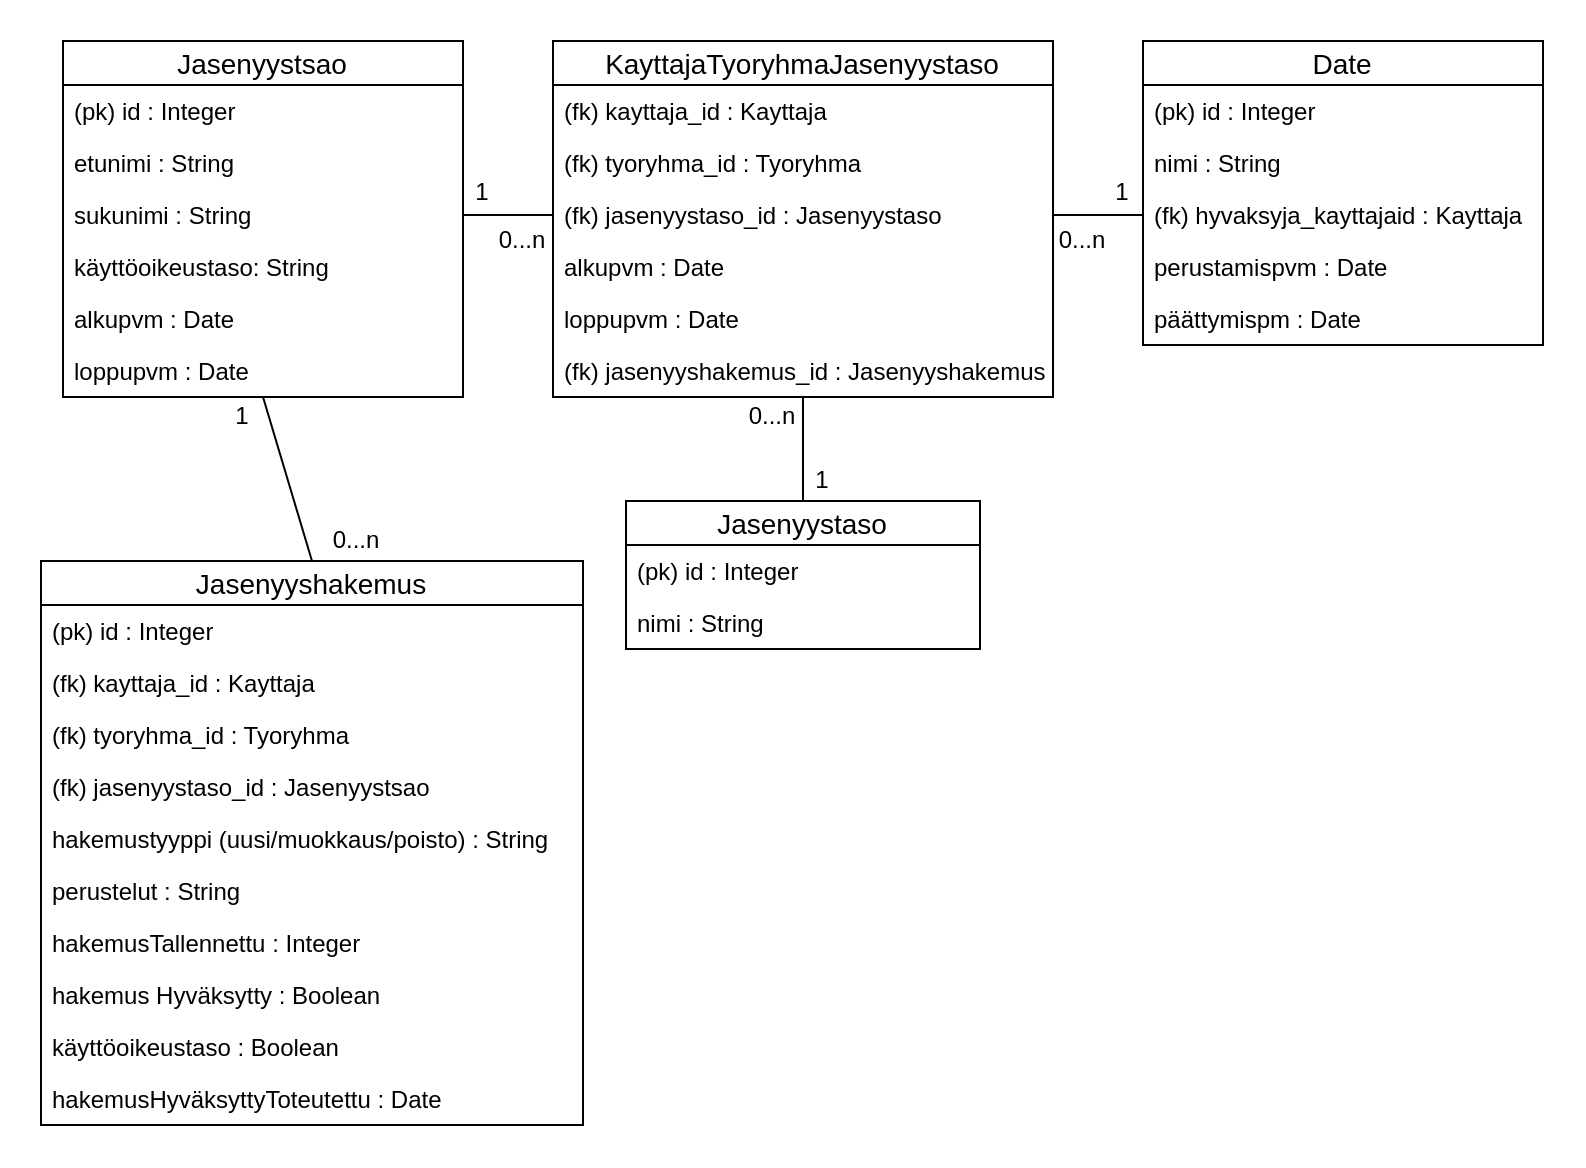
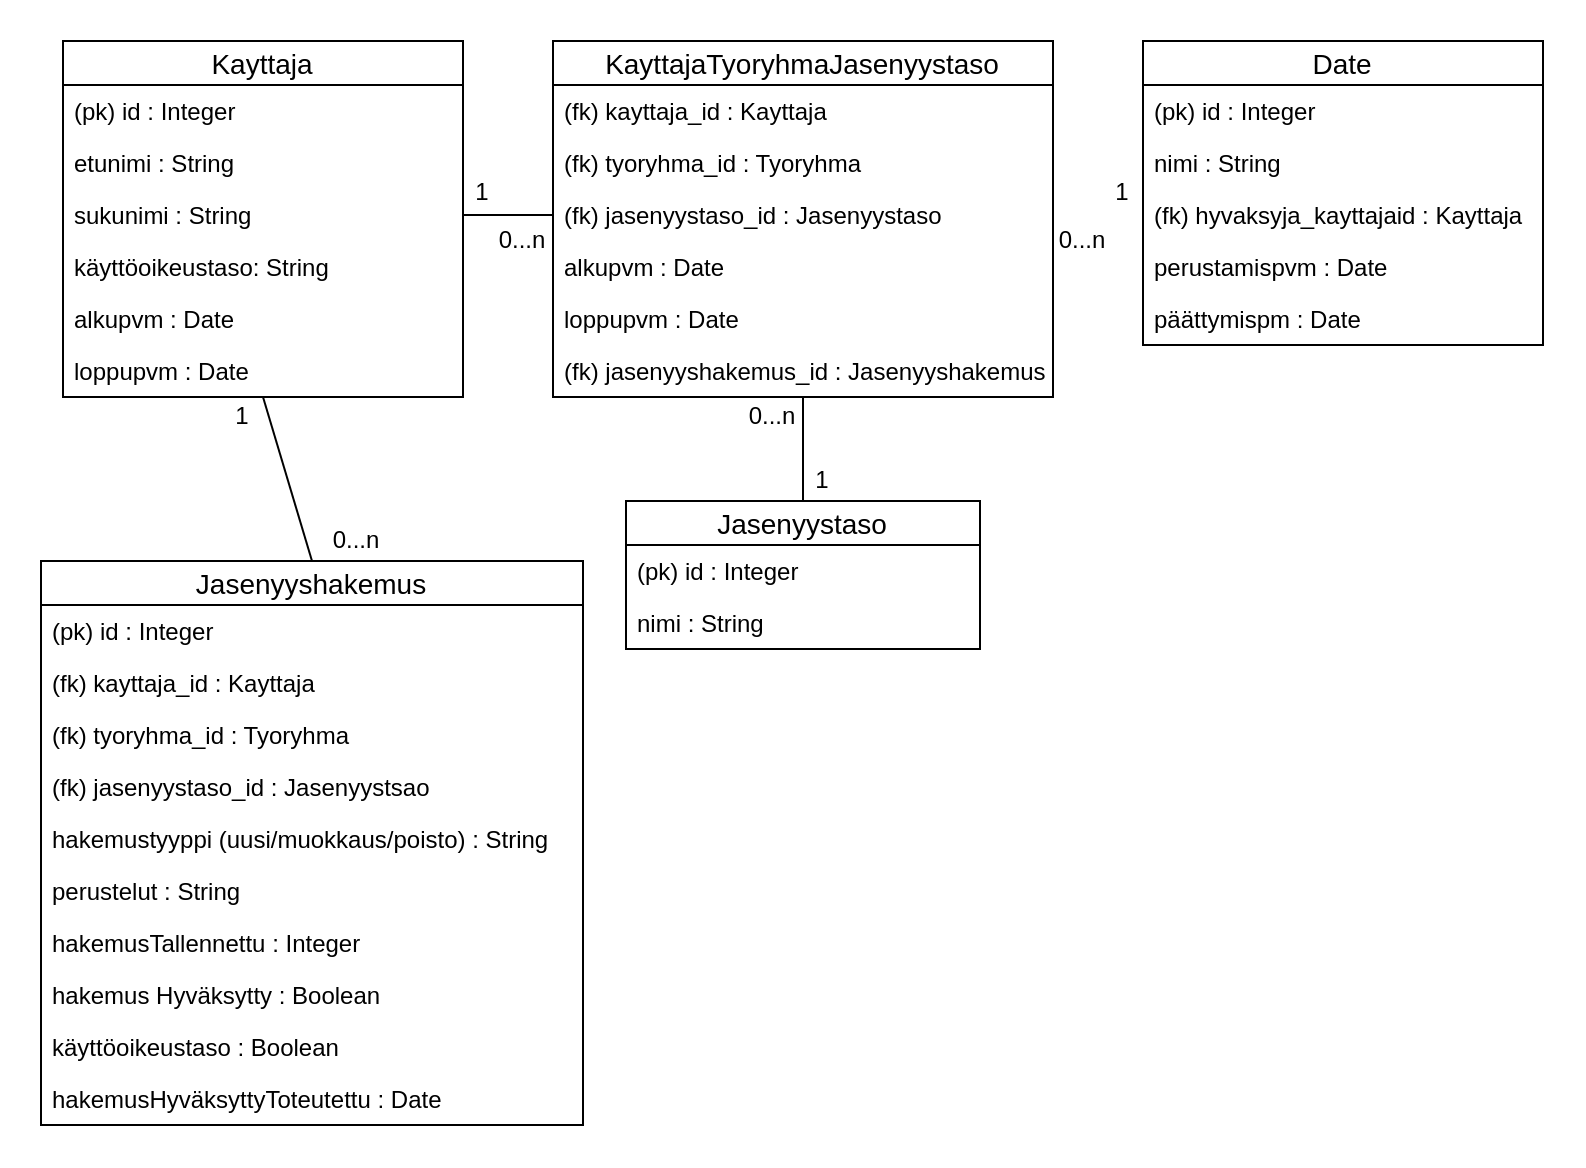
(262, 65) -> (262, 65)
(1098, 215) -> none
